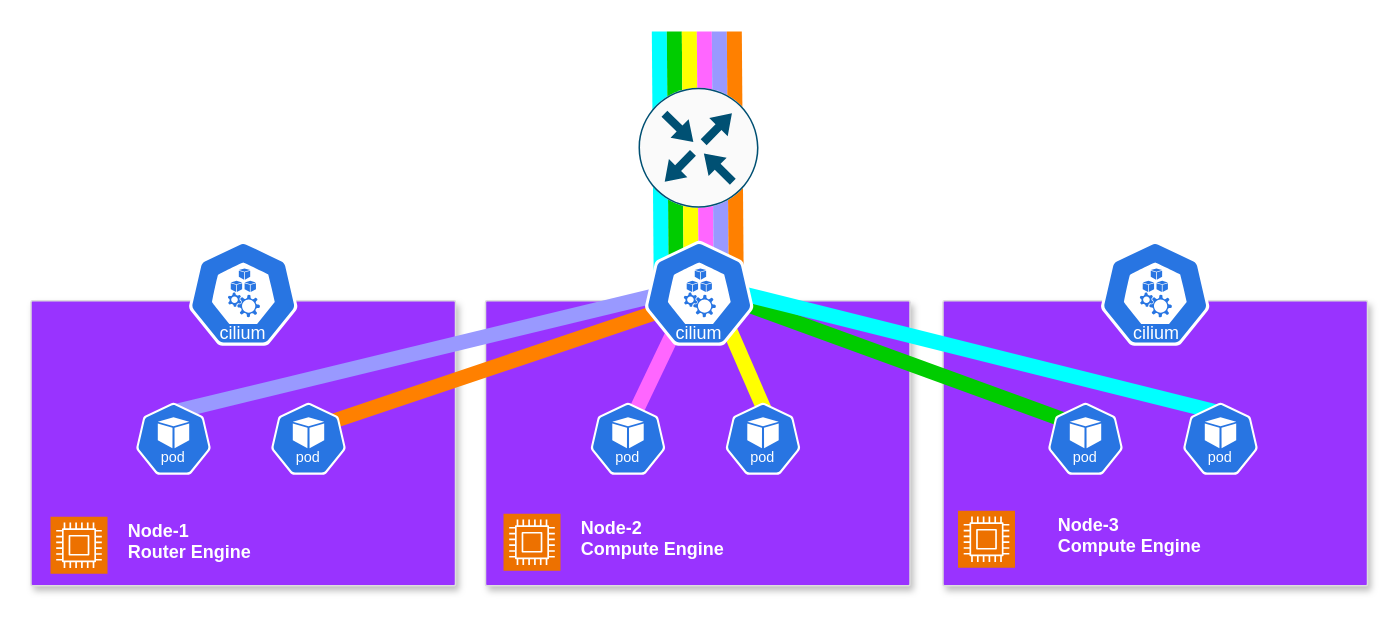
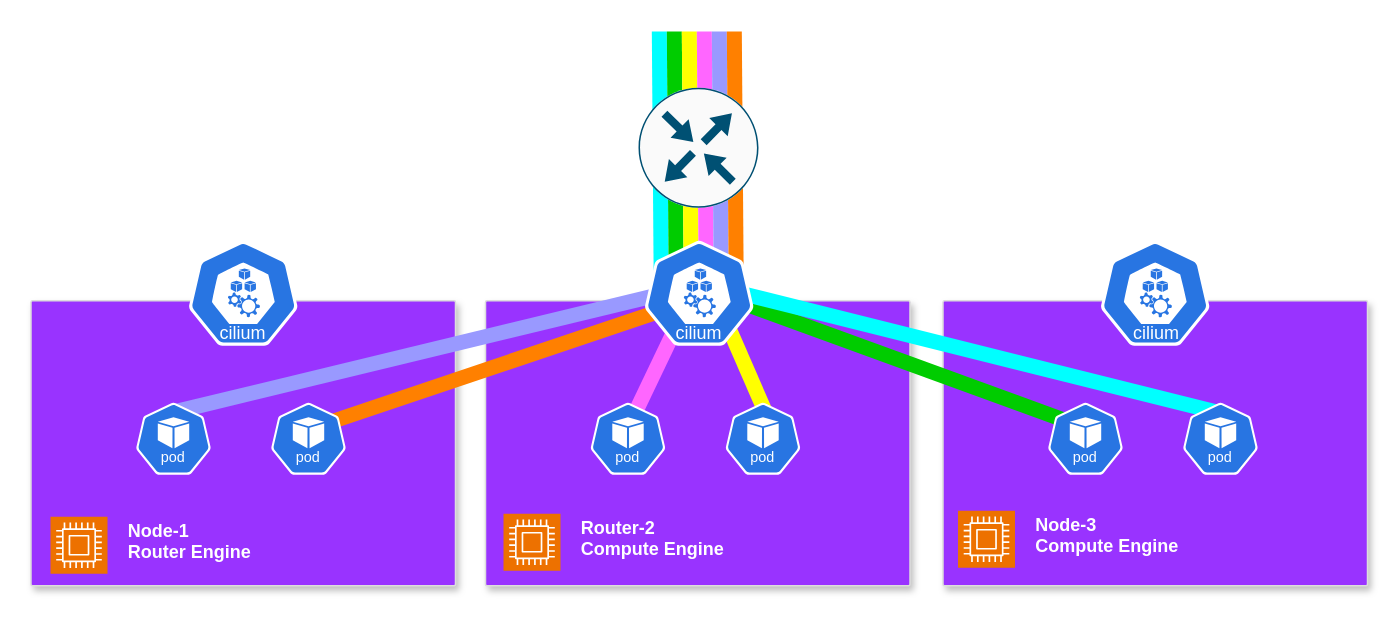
(647, 540) -> (647, 540)
(1145, 542) -> (1123, 542)
